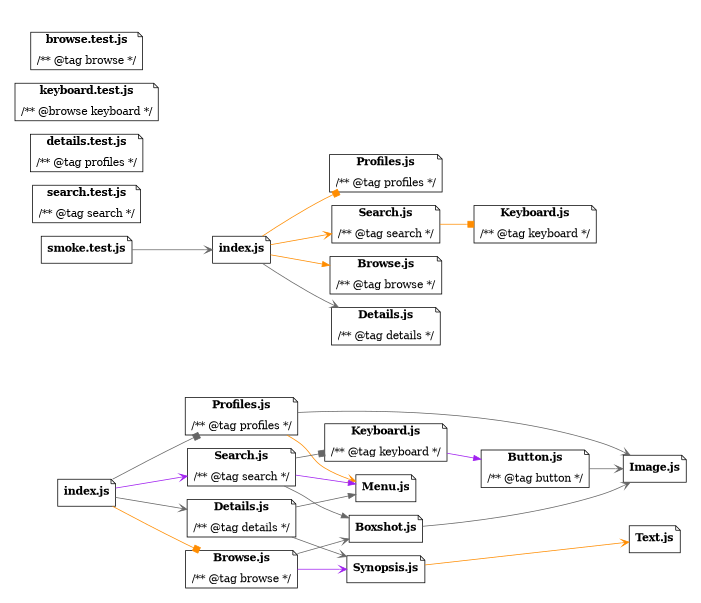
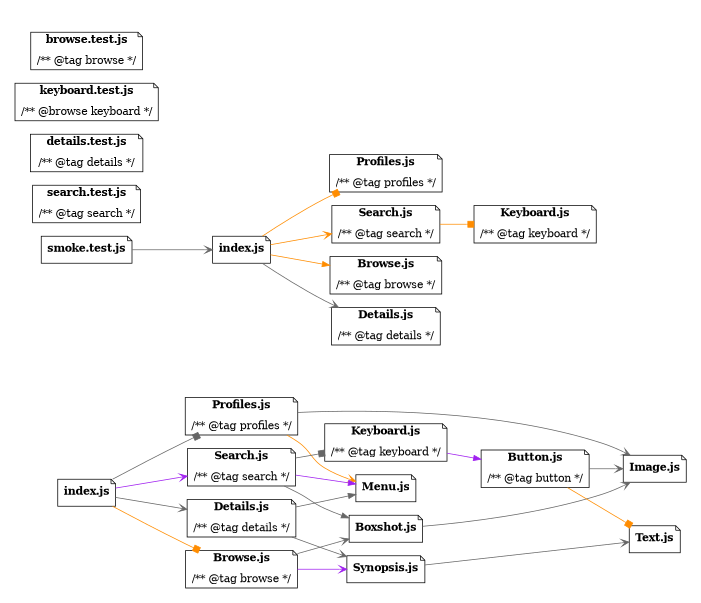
(87, 163) -> (87, 163)
none -> (596, 505)
(523, 554) -> (523, 554)
